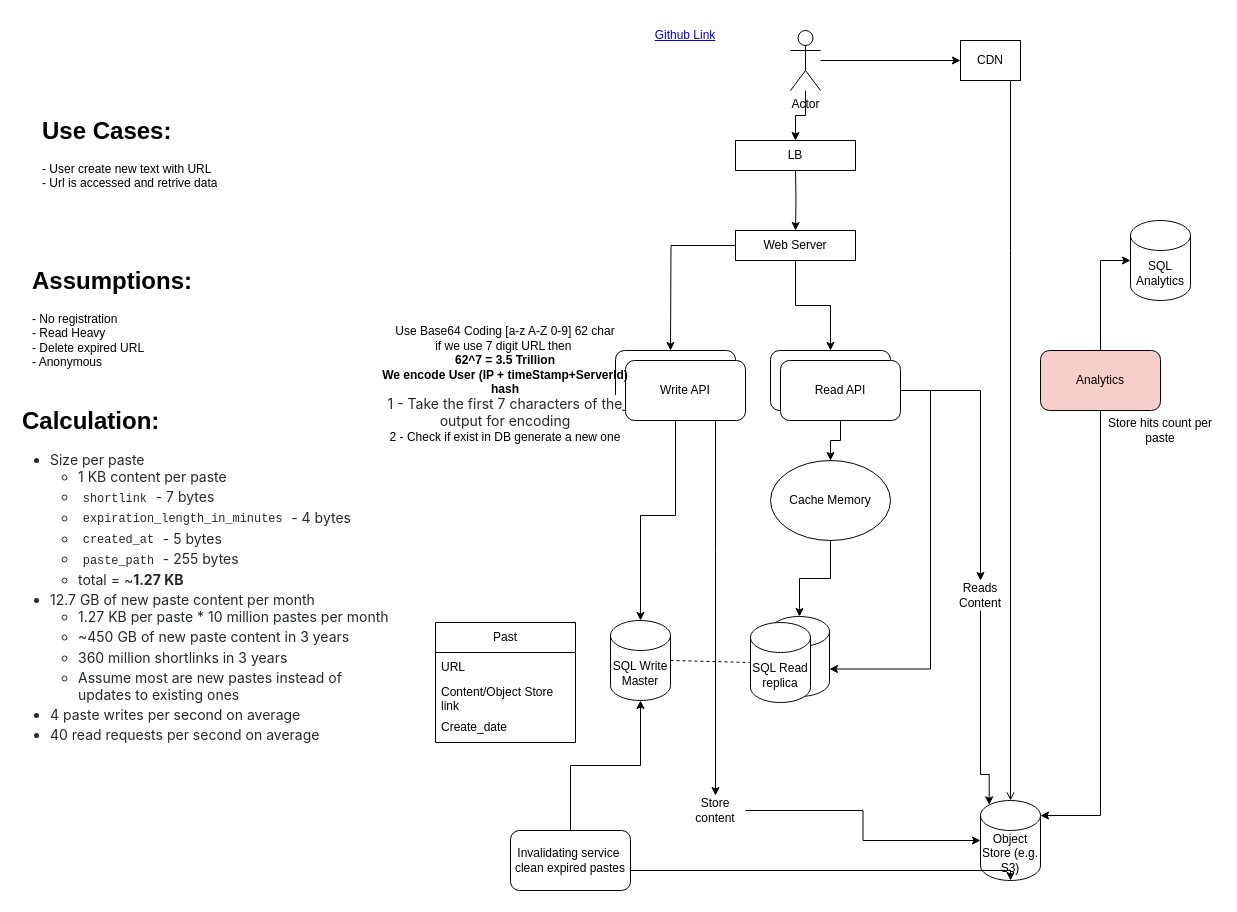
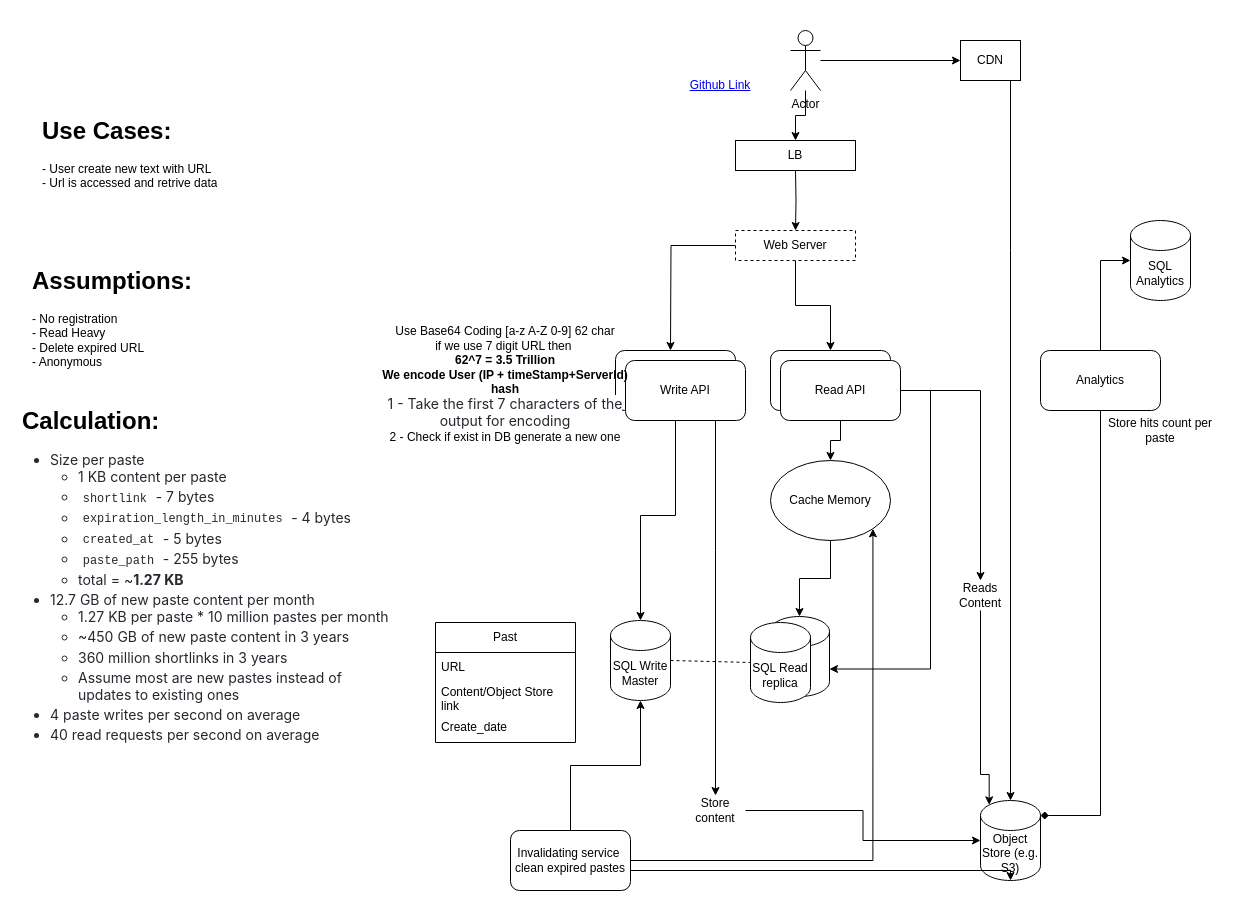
(686, 36) -> (721, 86)
(796, 246) -> (796, 246)
(1101, 381) -> (1101, 381)
(1011, 794) -> (1011, 792)
(1049, 816) -> (1049, 816)
none -> (873, 819)
